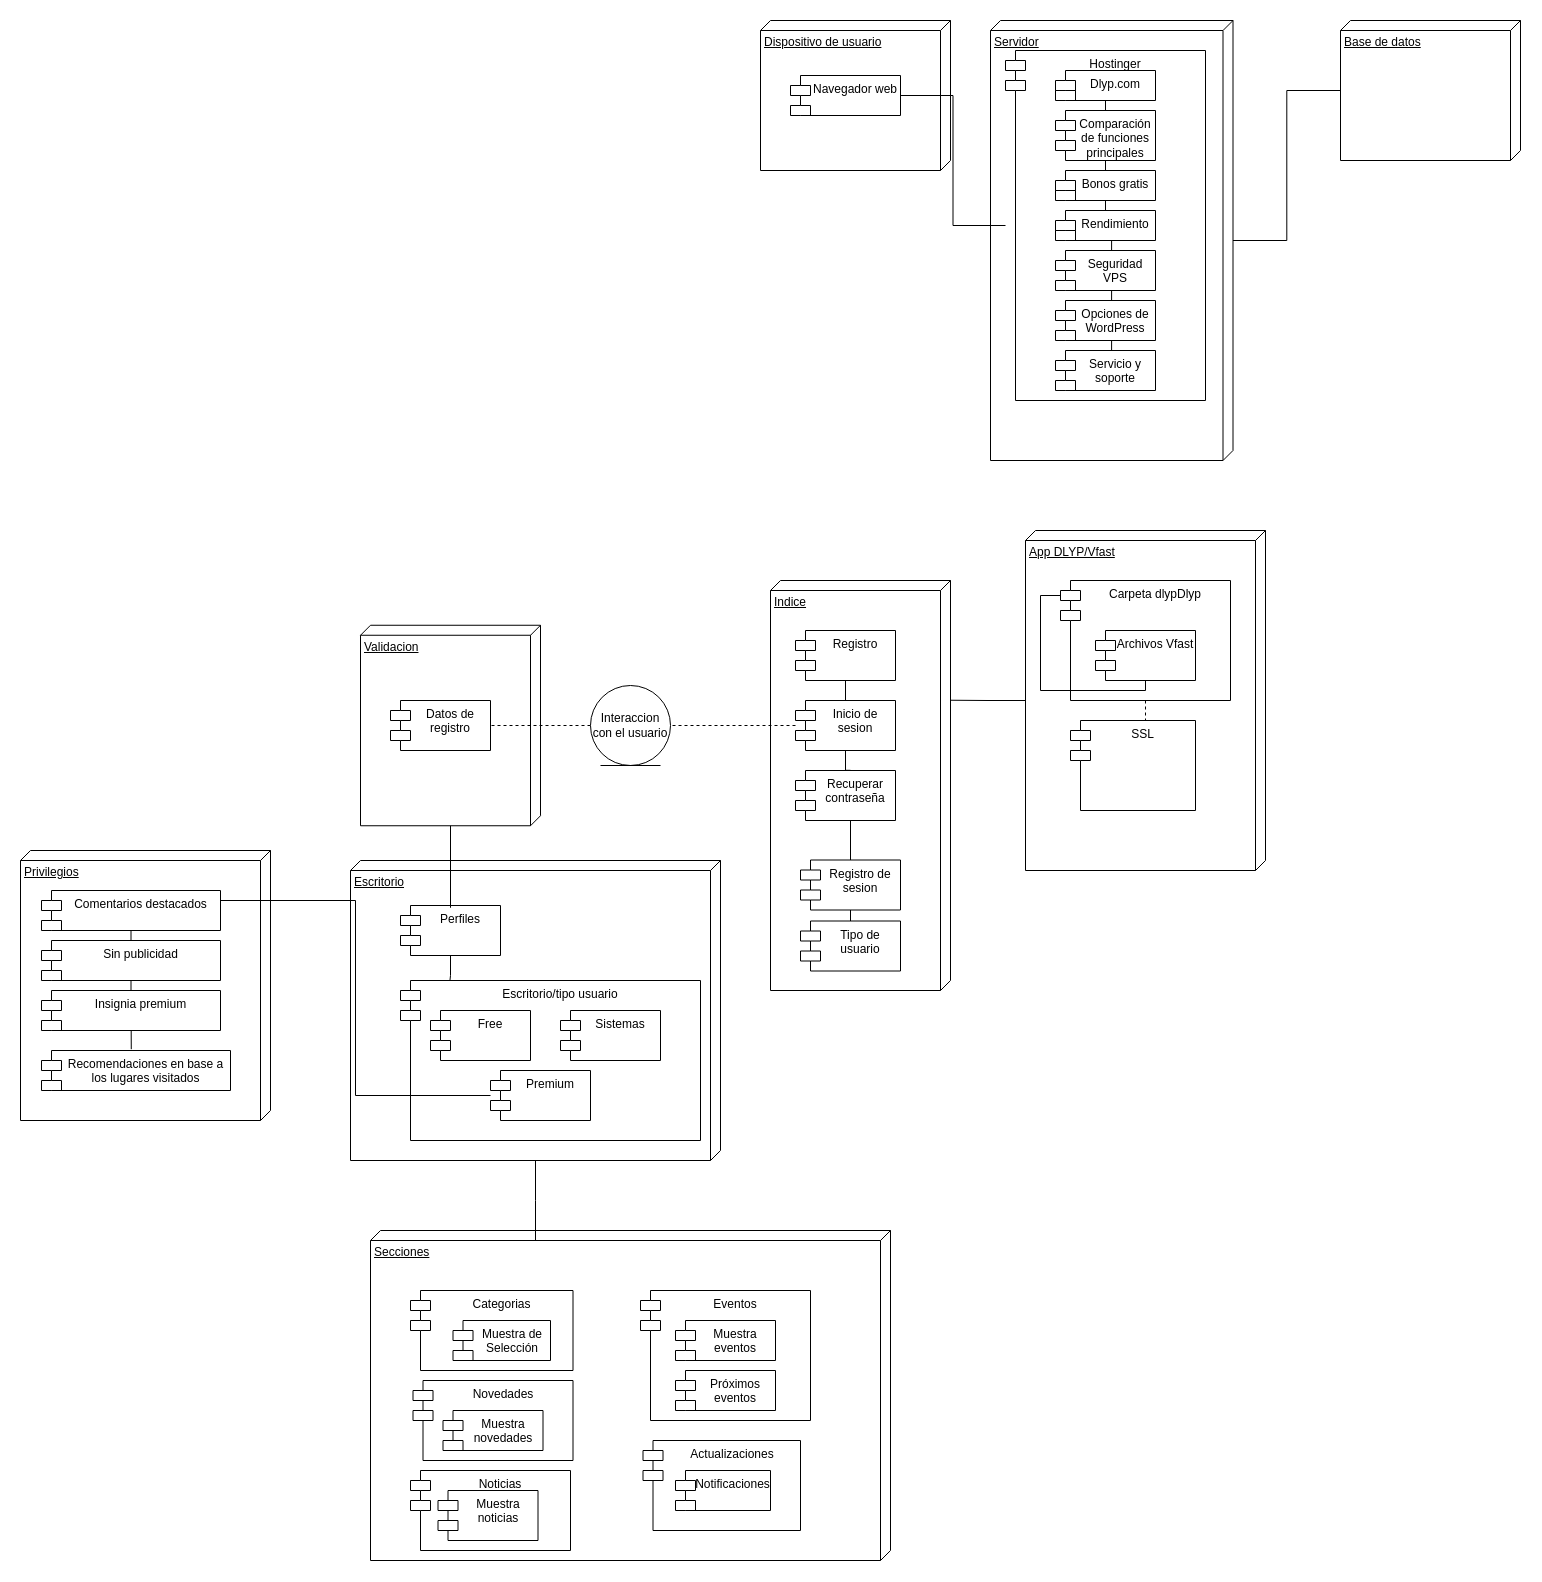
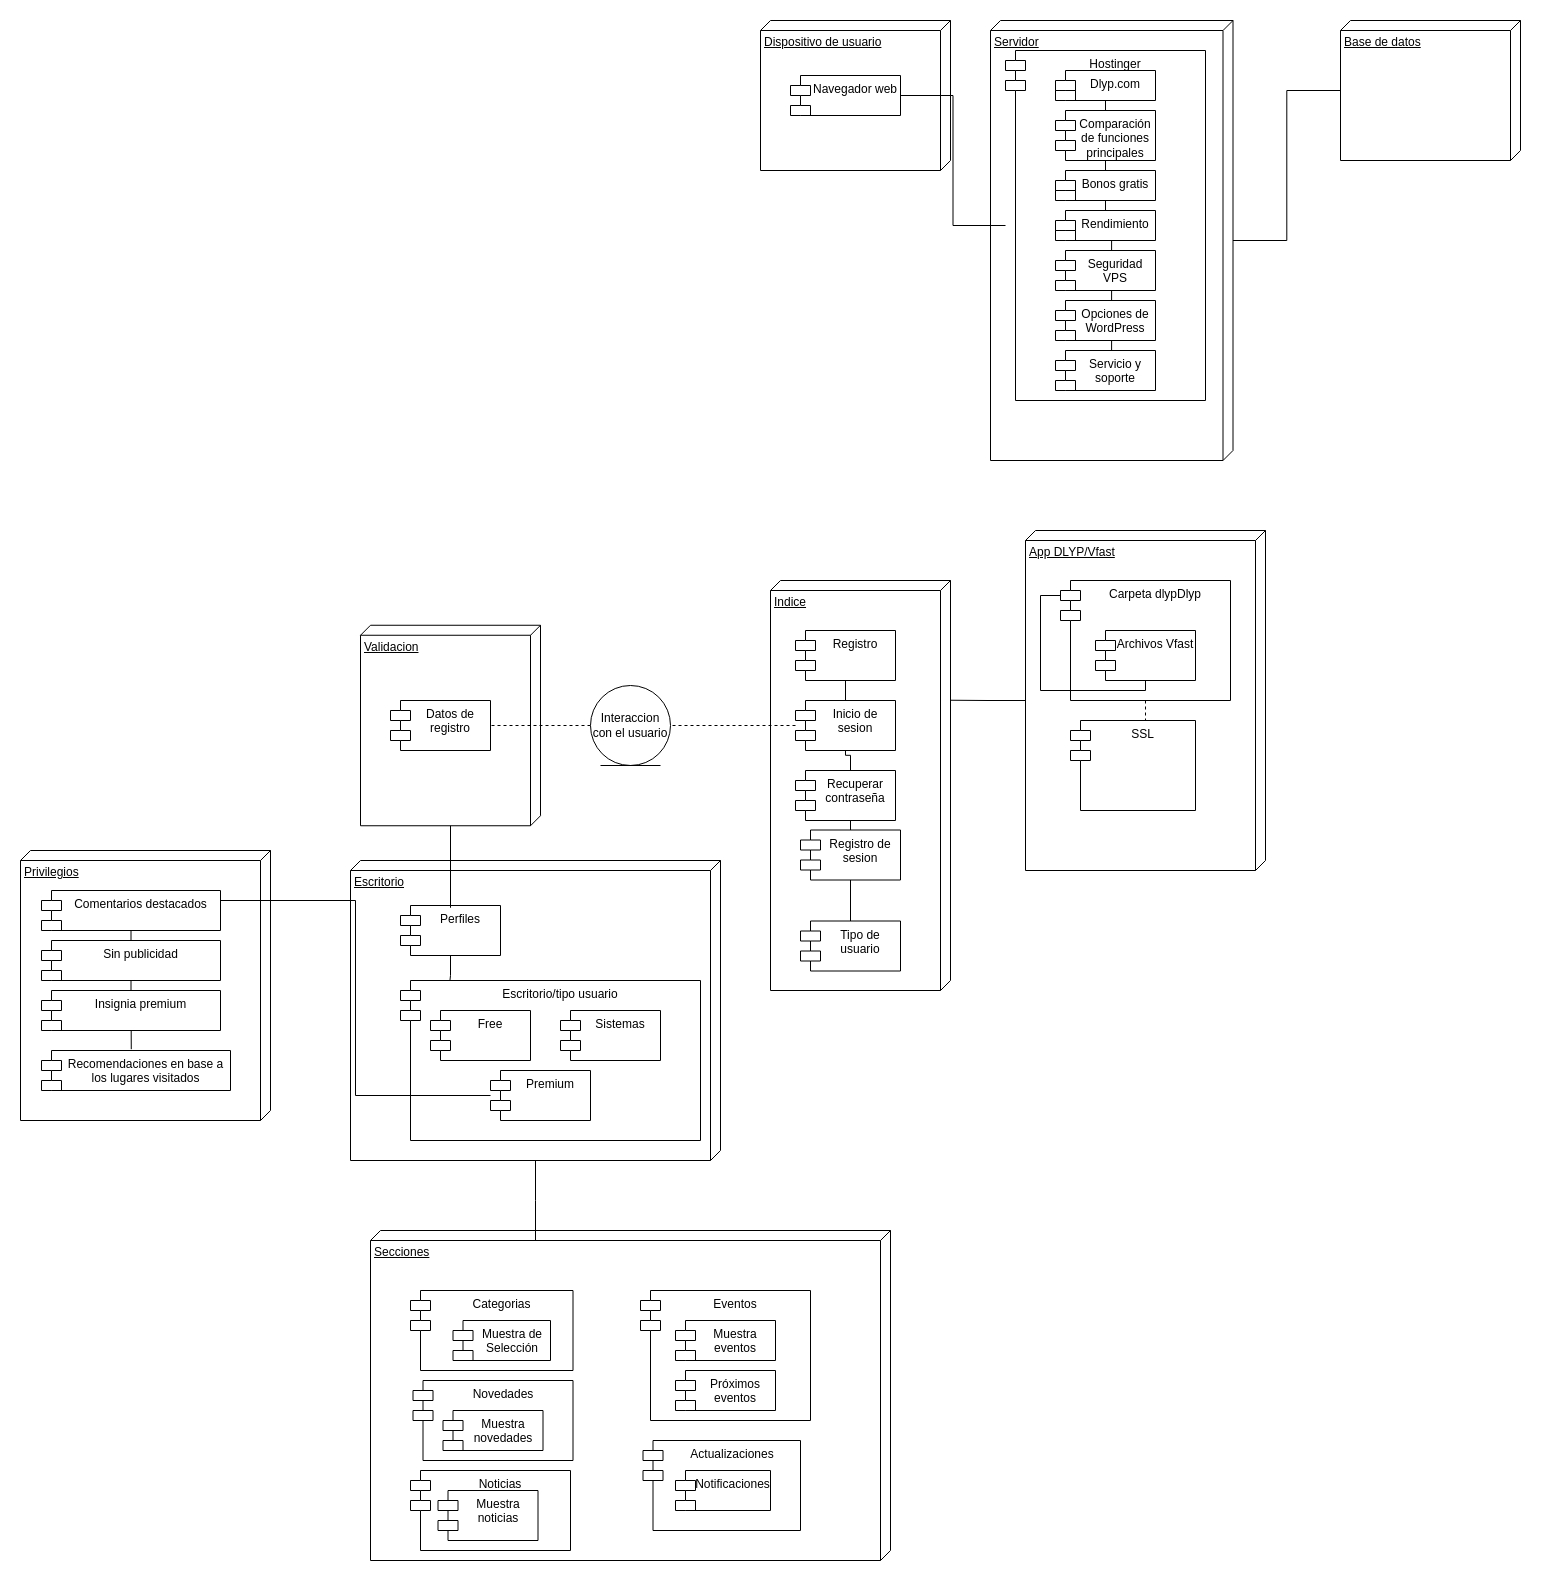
(851, 885) -> (851, 855)
